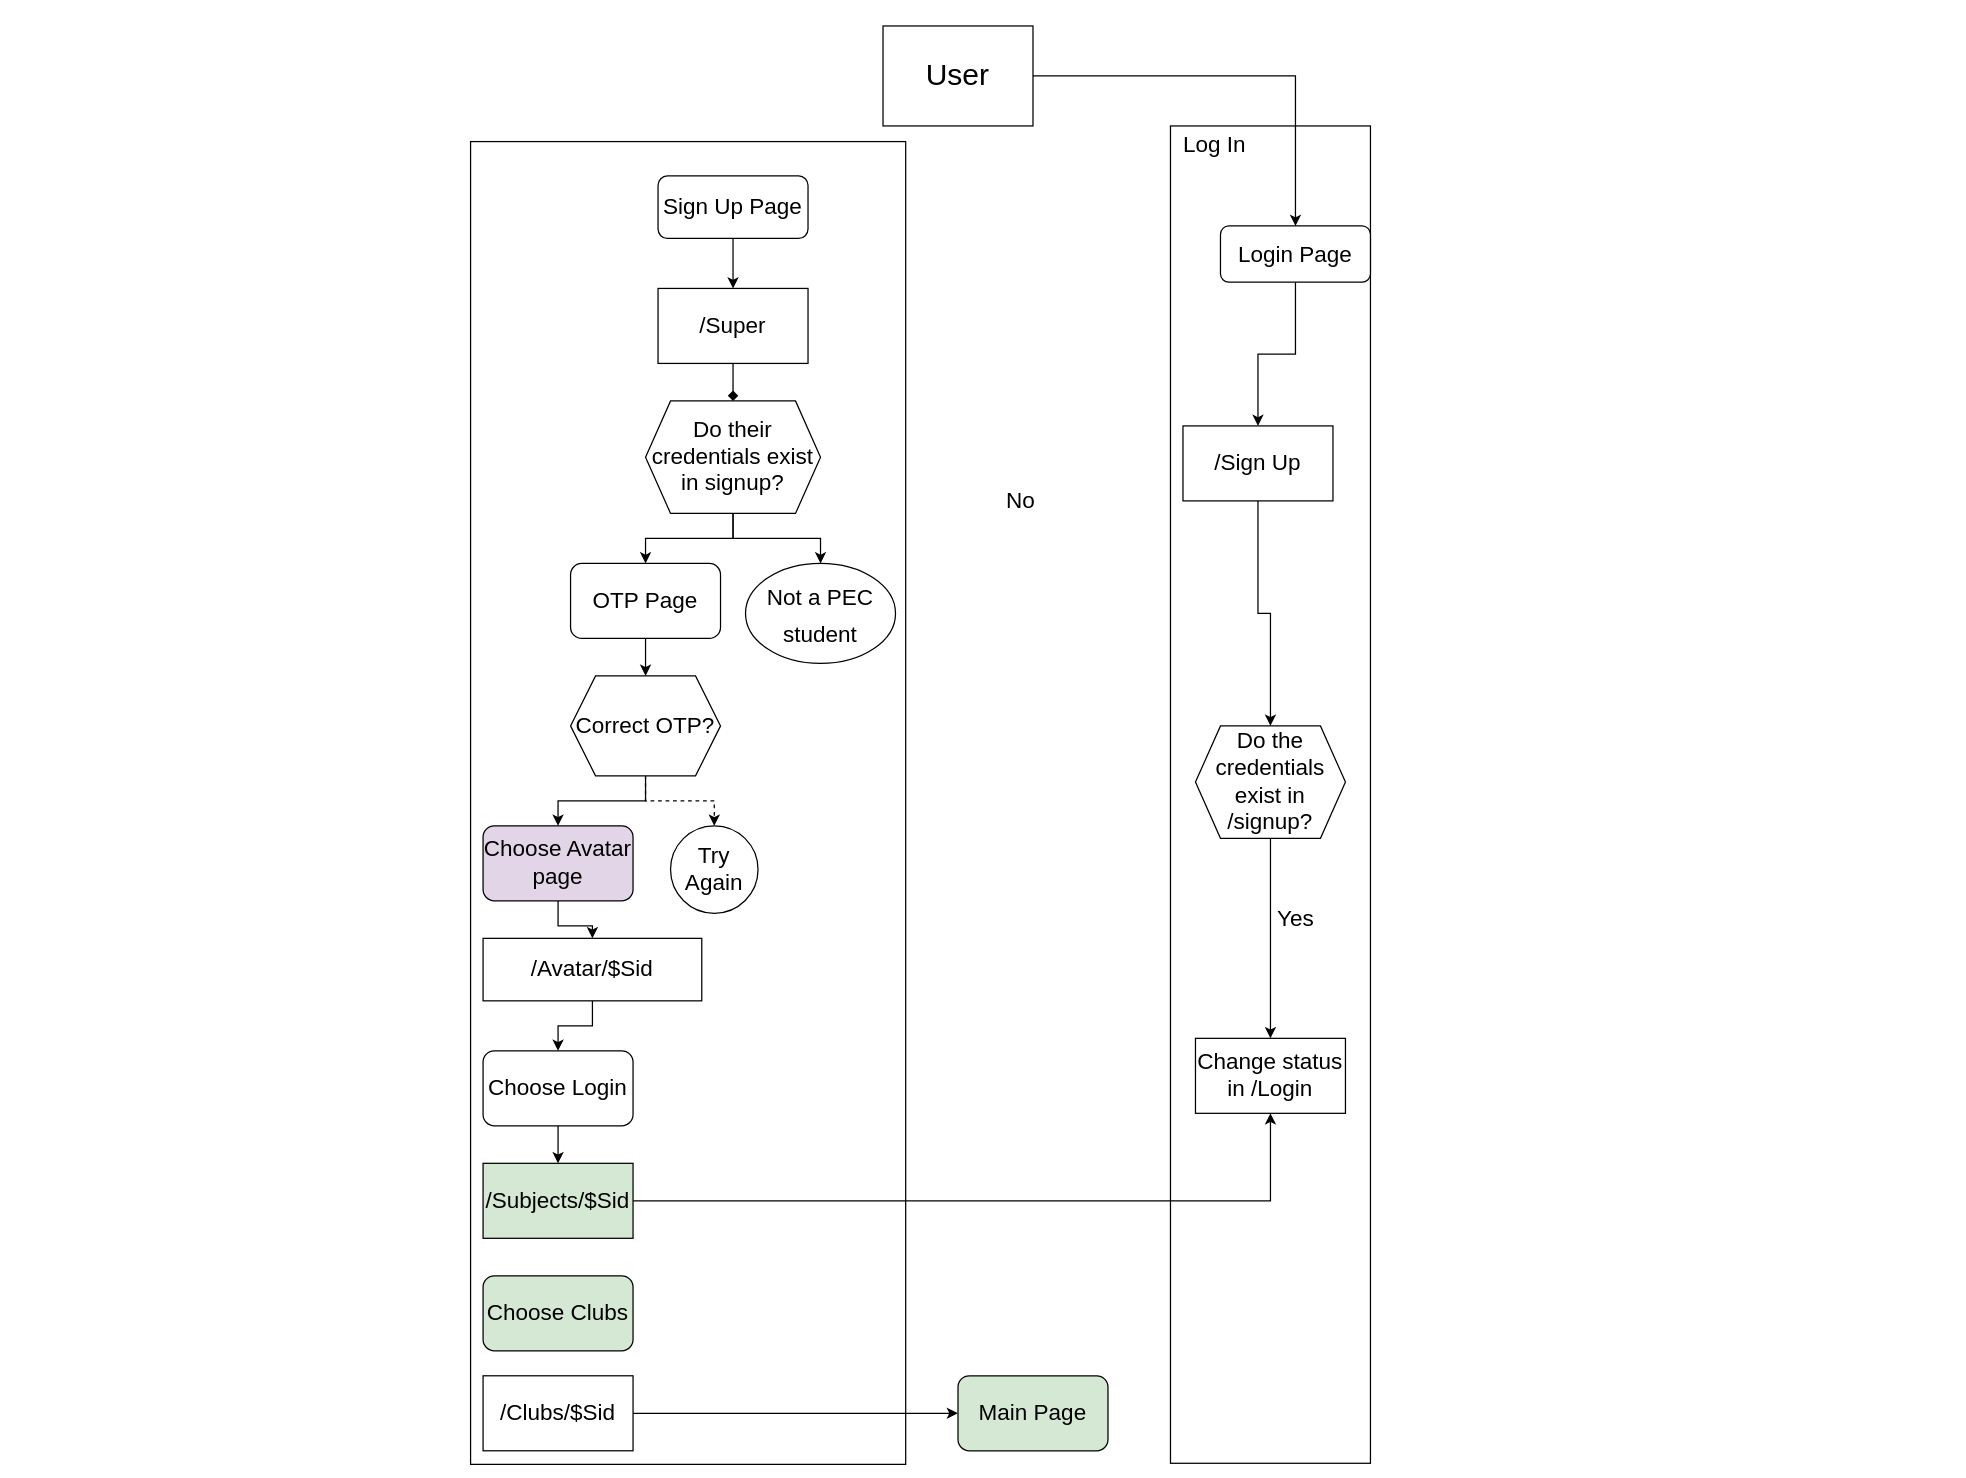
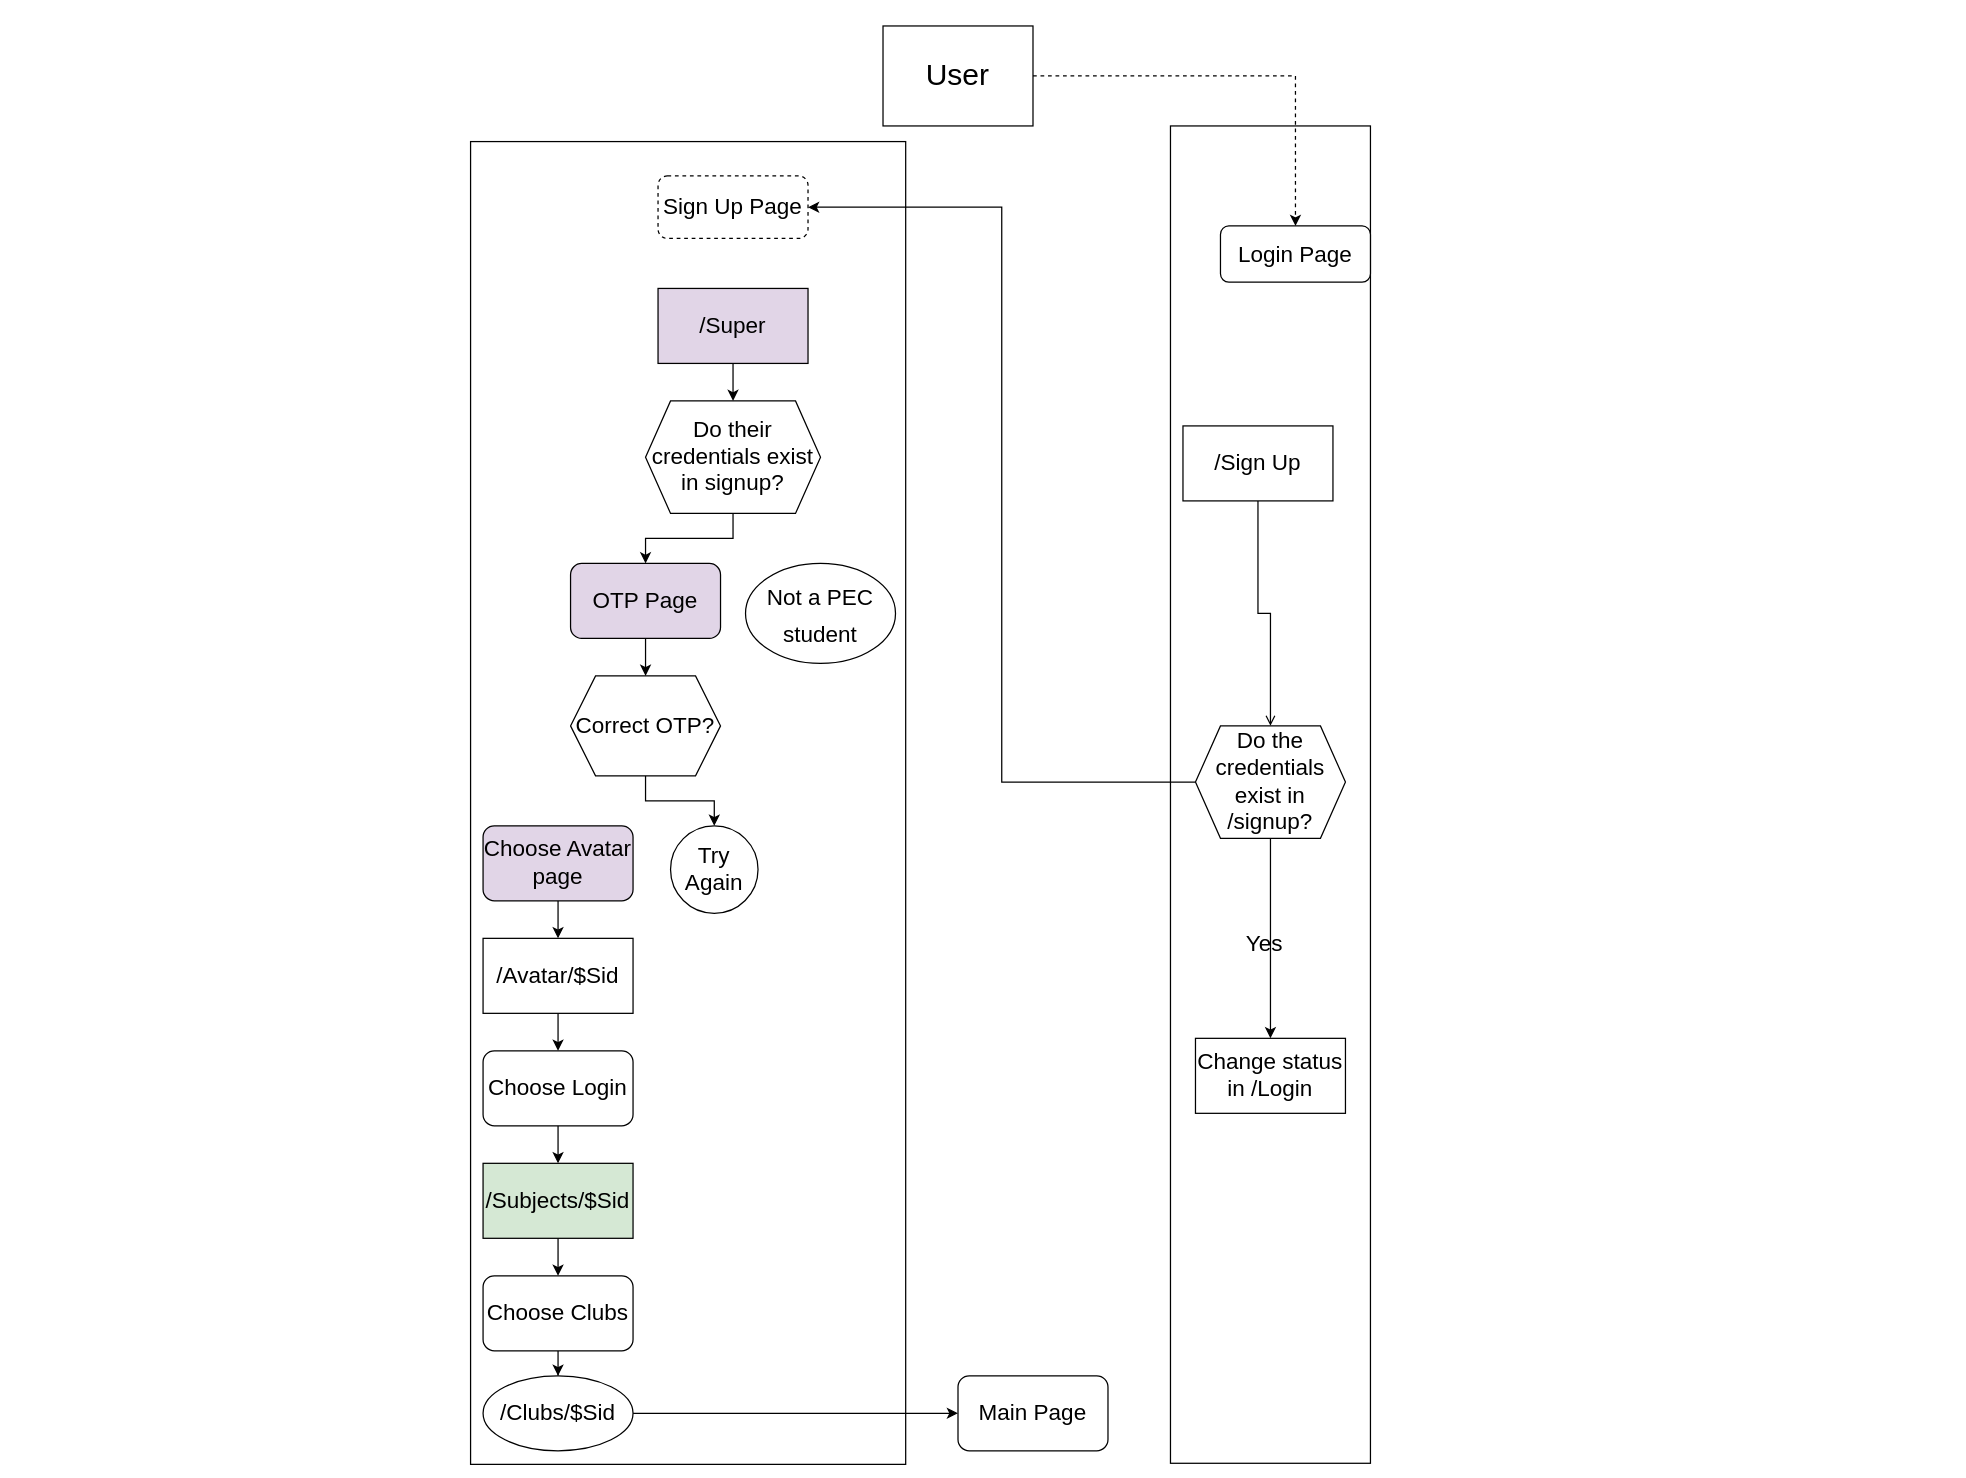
(1237, 76) -> (1237, 76)
(1214, 144) -> none
(733, 207) -> (733, 207)
(733, 259) -> none
(733, 326) -> (733, 326)
(1281, 354) -> none
(733, 390) -> (733, 391)
none -> (1002, 499)
(1021, 501) -> none
(786, 538) -> none
(646, 601) -> (646, 601)
(1271, 716) -> (1271, 718)
(592, 801) -> none
(688, 801) -> (688, 801)
(1296, 919) -> (1264, 944)
(593, 969) -> (558, 976)
(991, 1201) -> (558, 1261)
(558, 1313) -> (558, 1313)
none -> (558, 1368)
(558, 1413) -> (558, 1413)
(1033, 1413) -> (1033, 1413)
